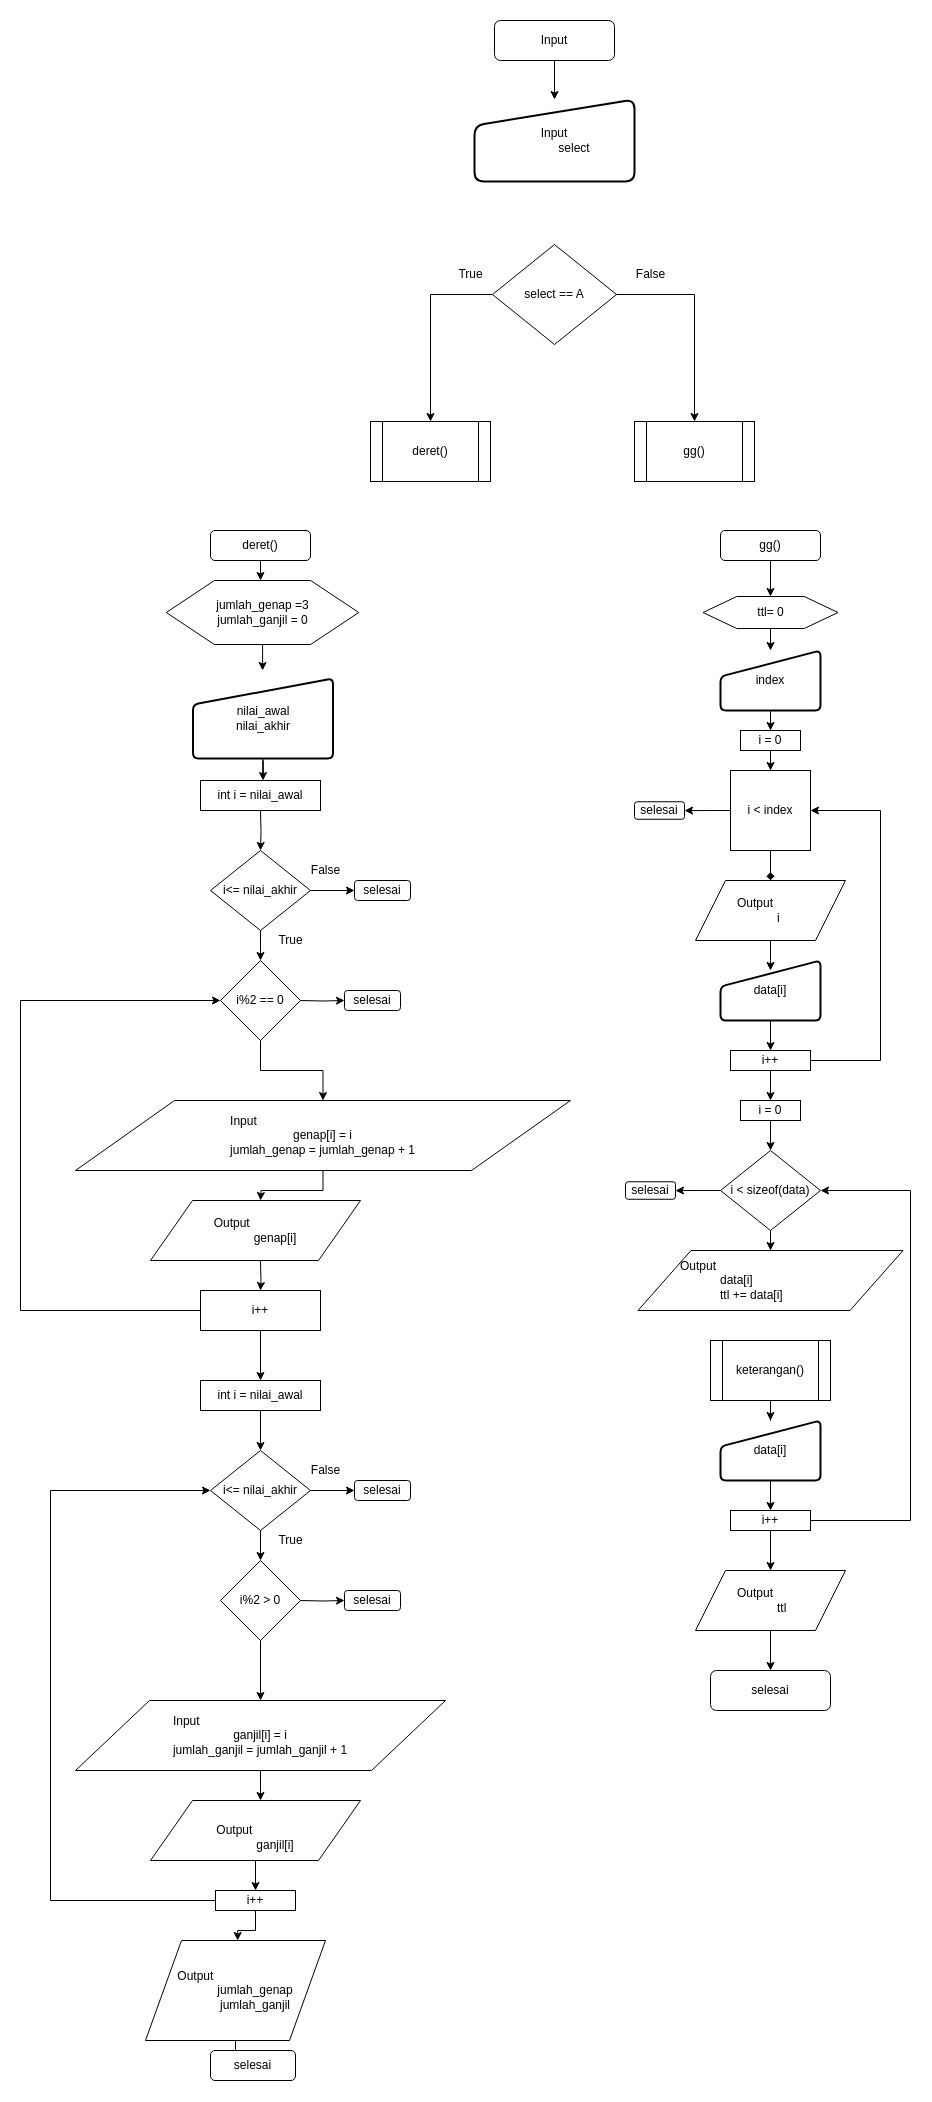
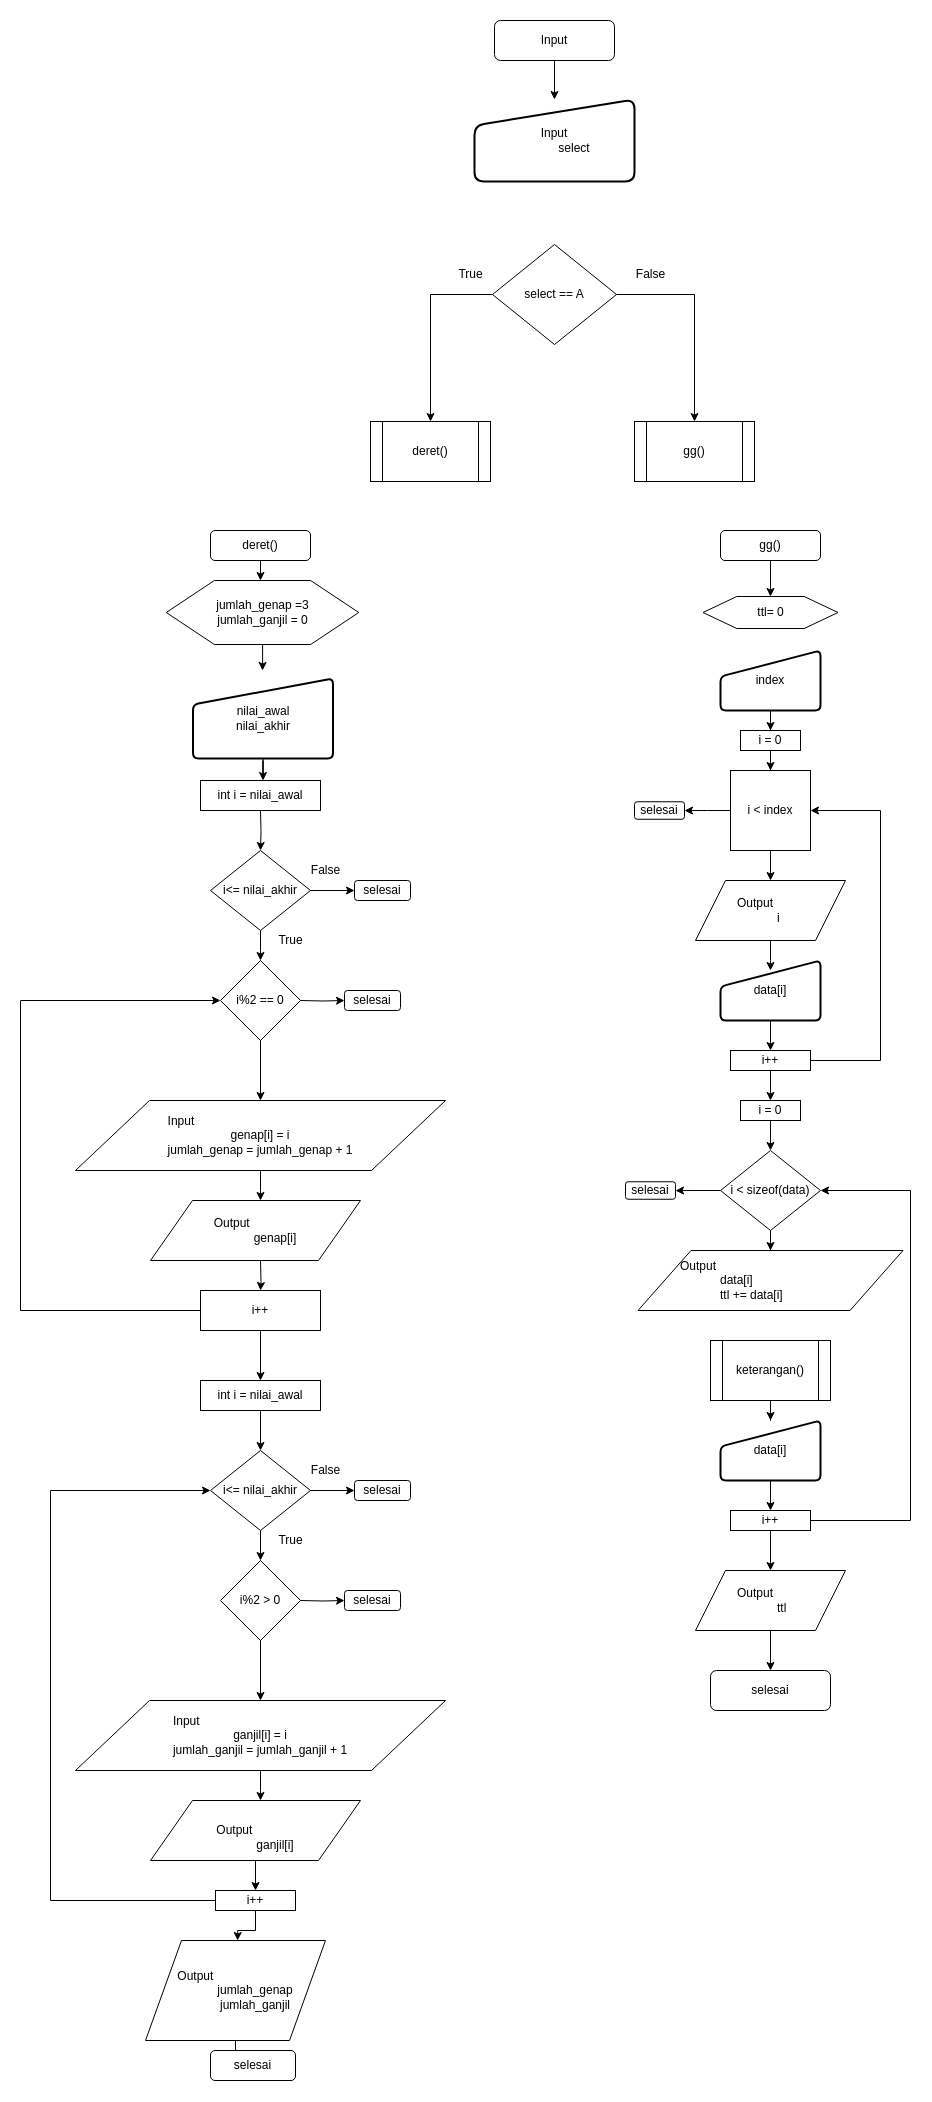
(771, 644) -> none
(771, 872) -> (771, 872)
(323, 1136) -> (261, 1136)
